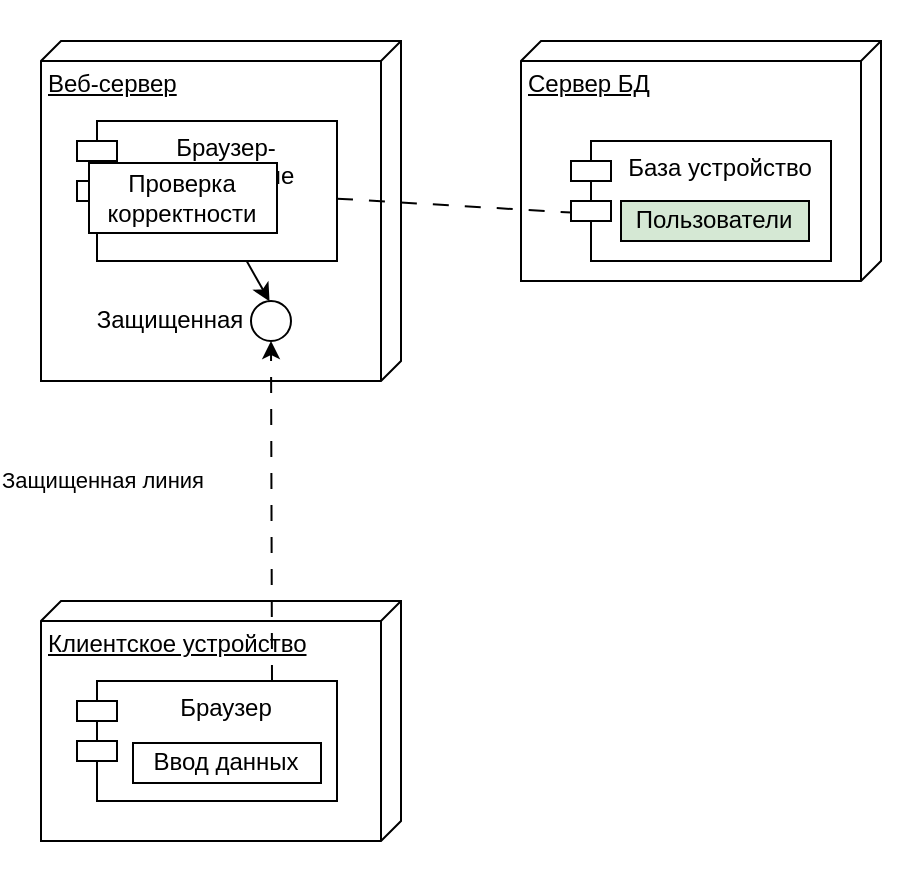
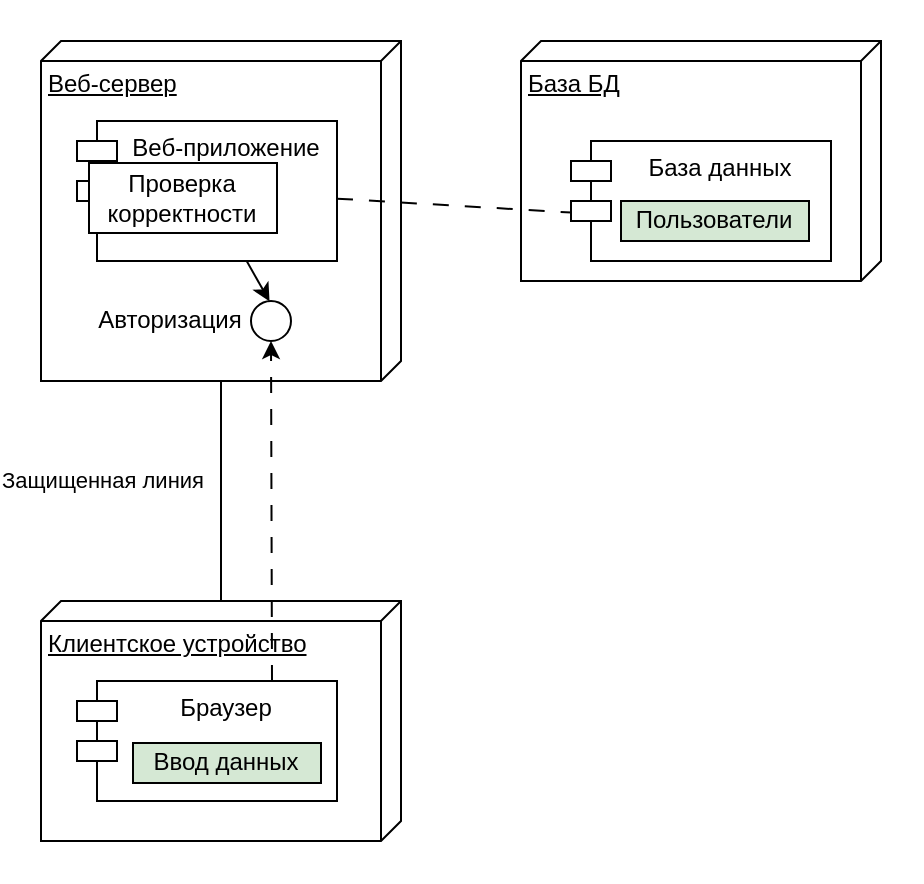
(586, 85) -> (573, 85)
(227, 164) -> (227, 149)
(721, 169) -> (721, 169)
(171, 321) -> (171, 321)
none -> (221, 491)
(227, 763) -> (227, 763)
